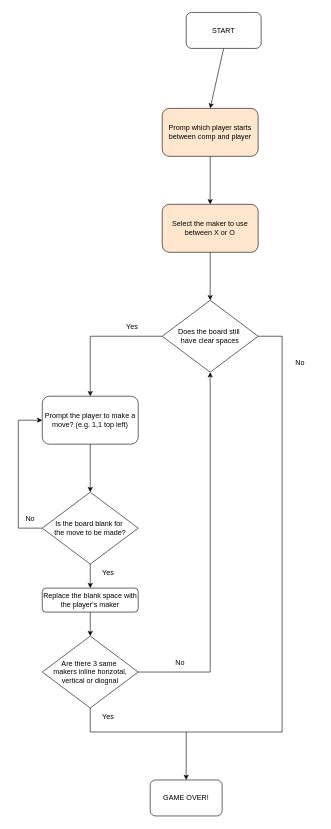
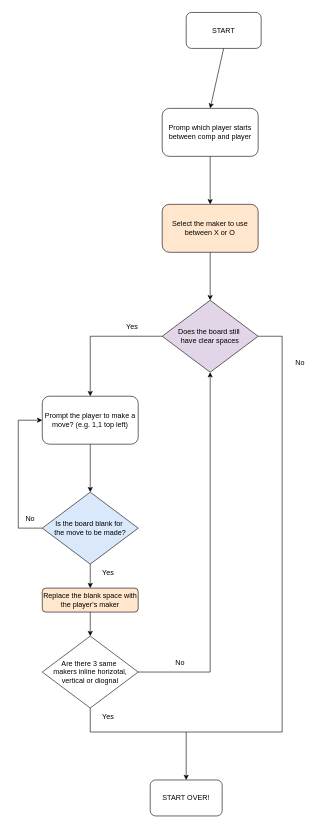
(210, 132) -> (210, 132)
(210, 336) -> (210, 336)
(90, 528) -> (90, 528)
(90, 600) -> (90, 600)
(186, 798) -> (186, 798)
